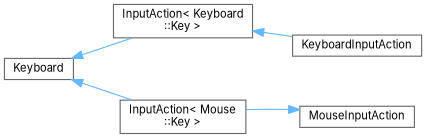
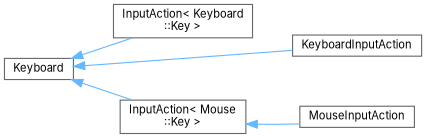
(278, 35) -> (189, 58)
(267, 109) -> (279, 124)
